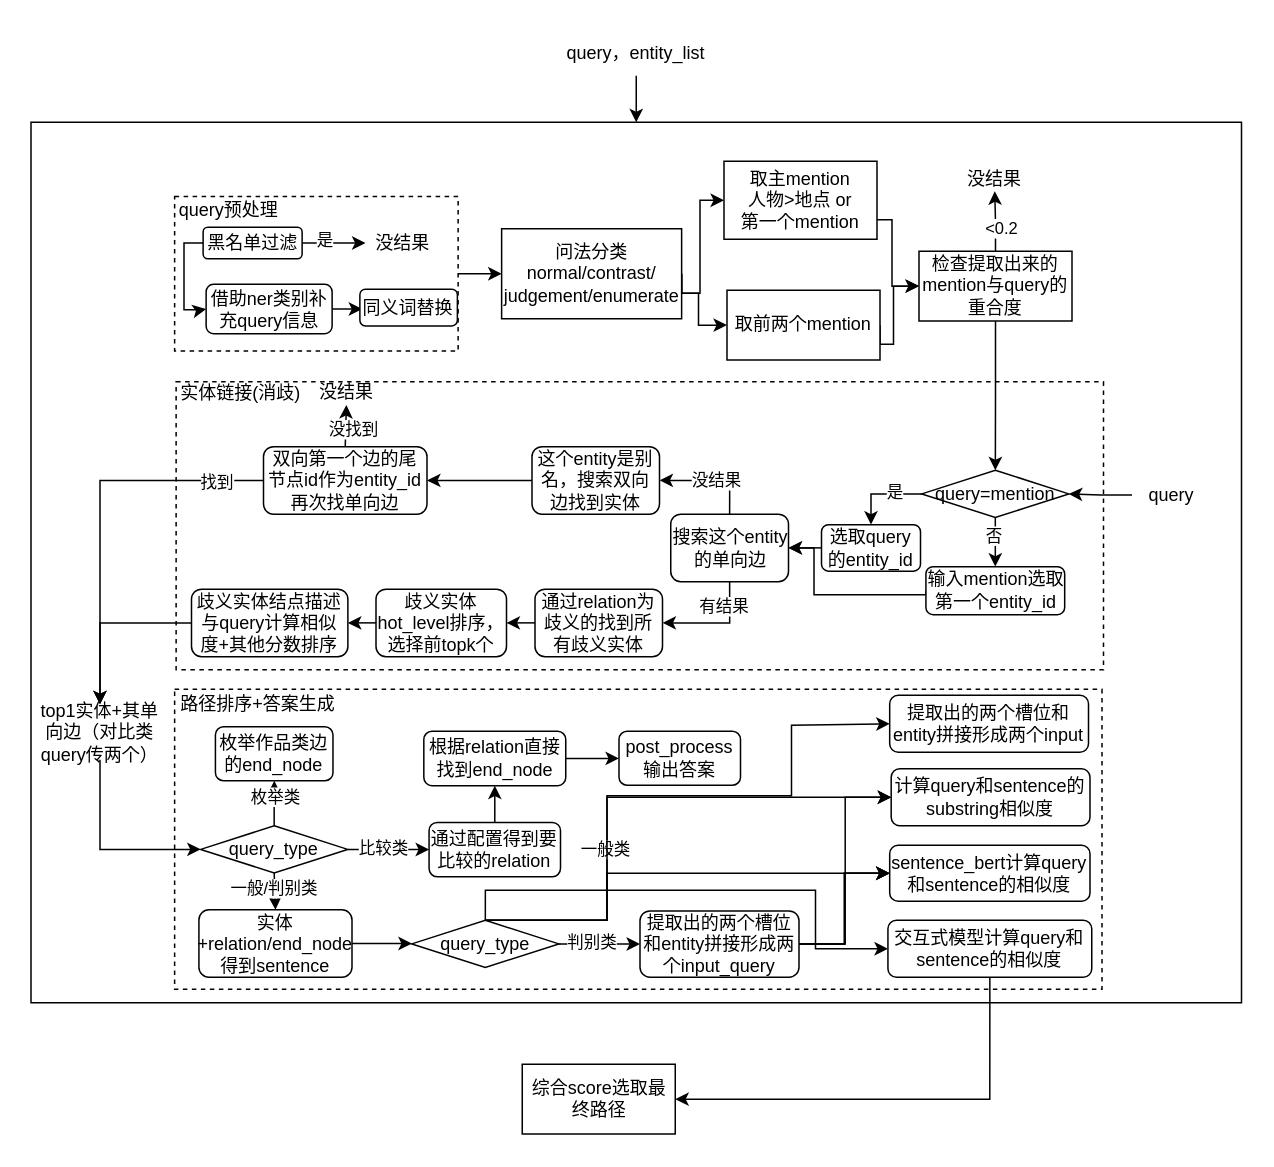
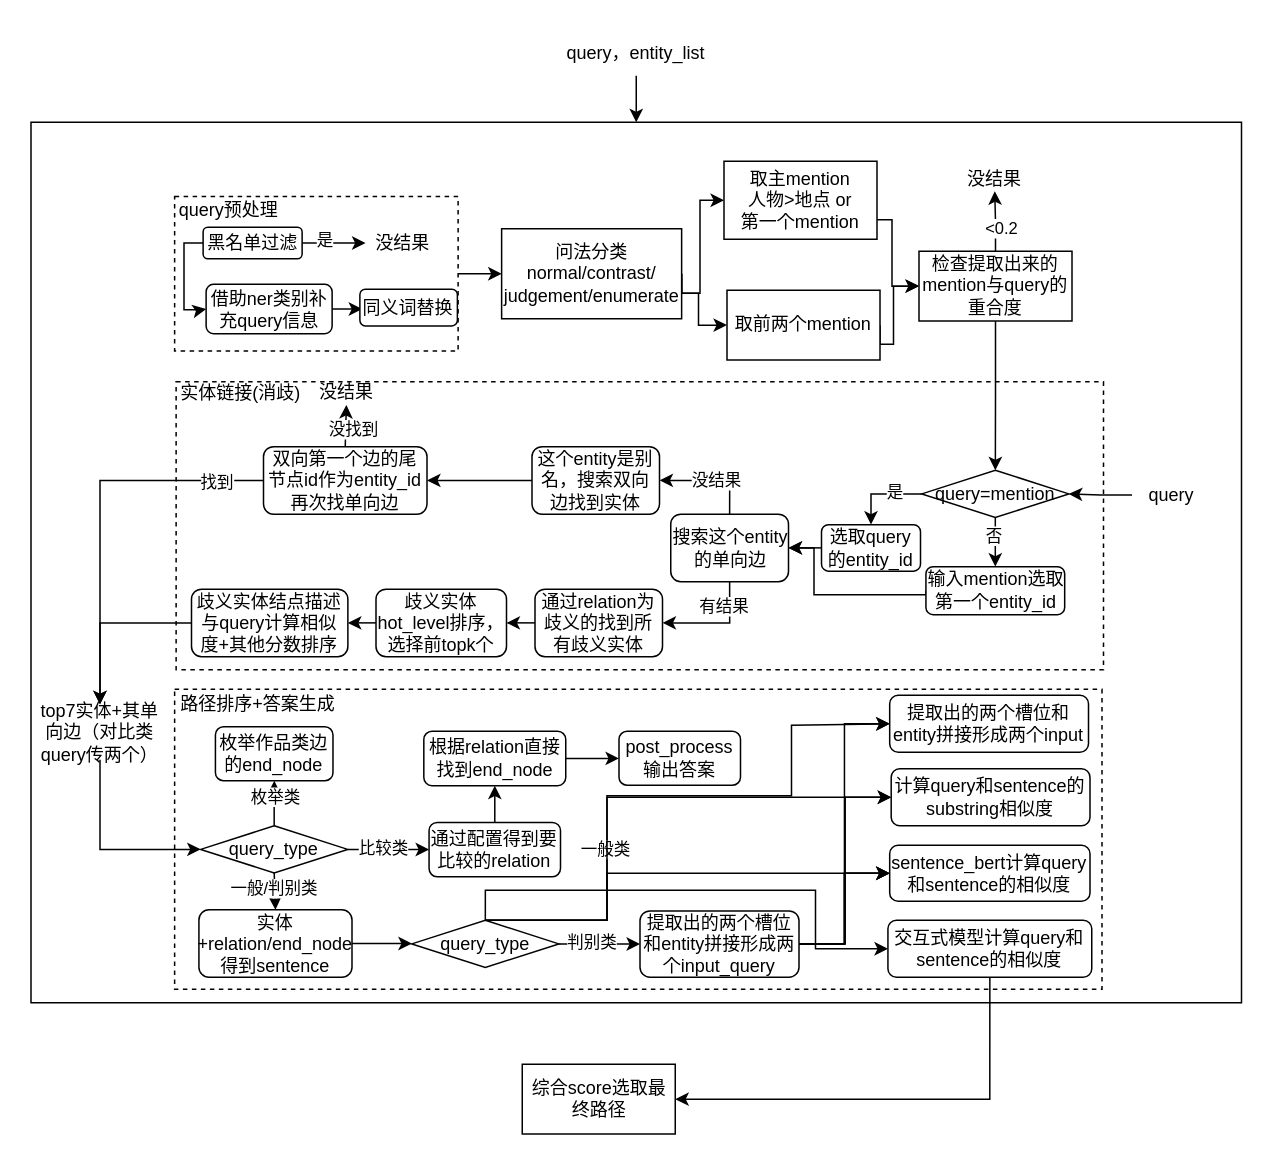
(100, 733) -> (100, 733)
none -> (844, 761)
